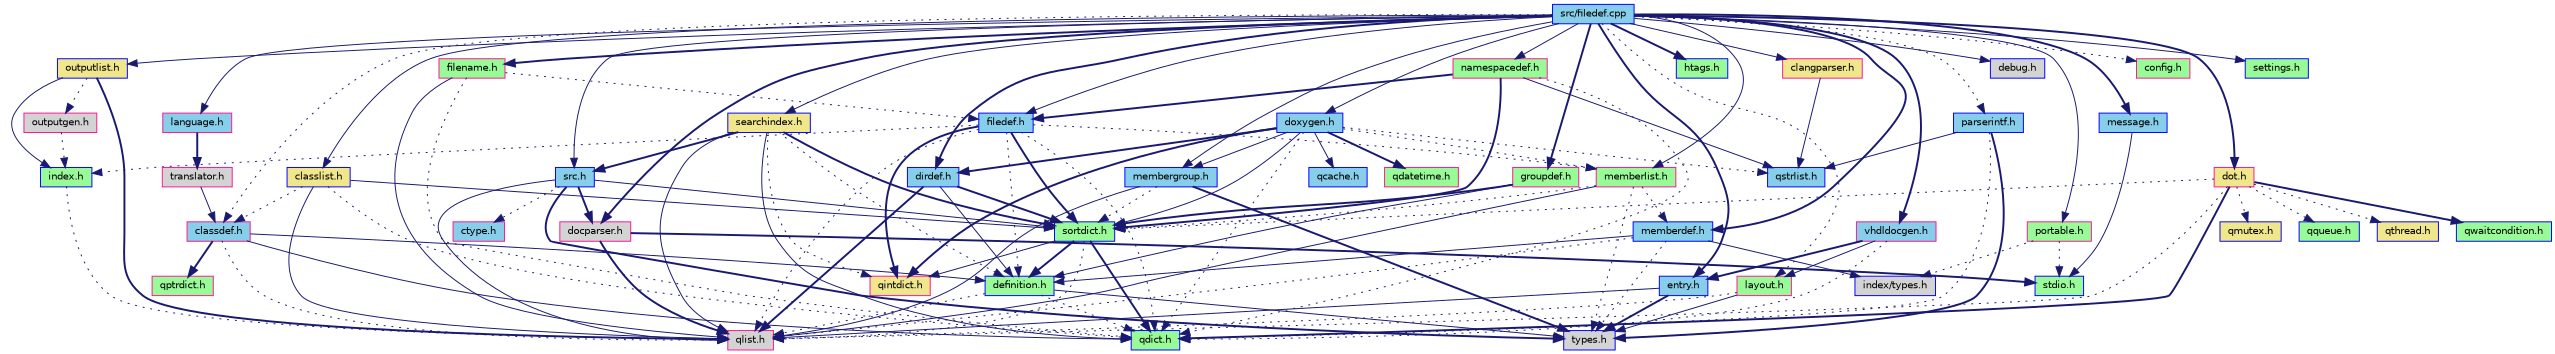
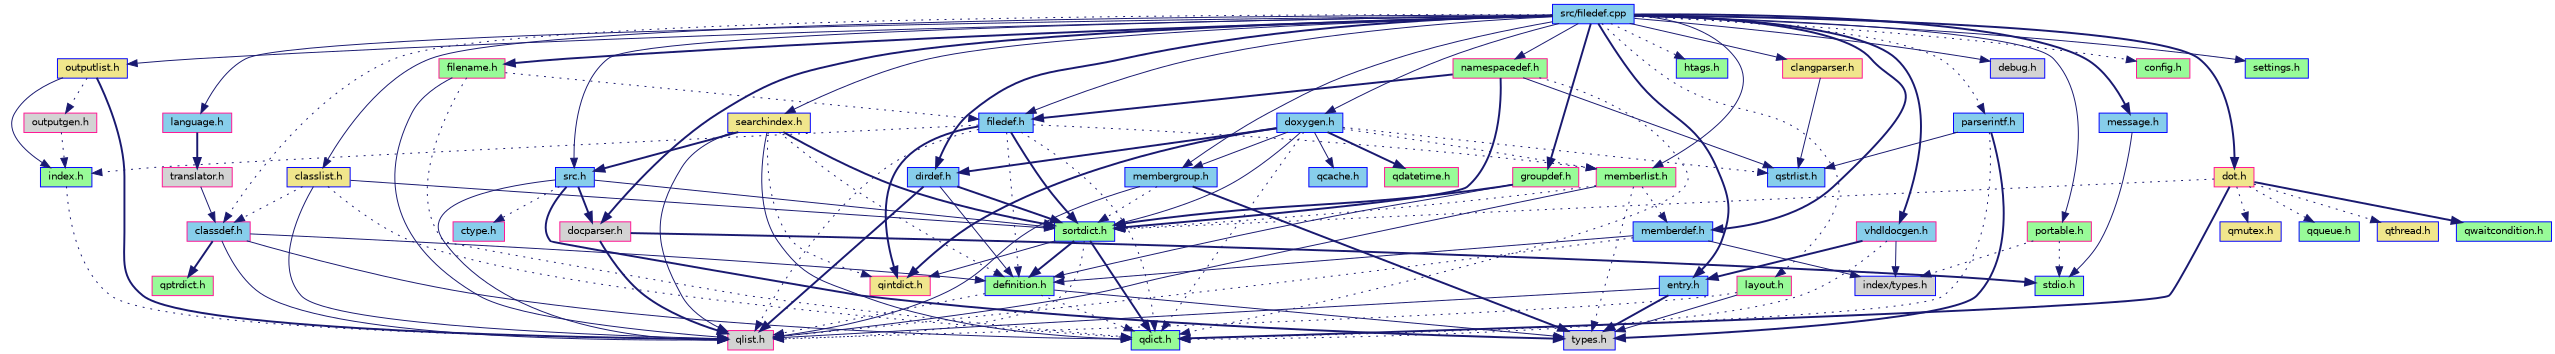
(1643, 39) -> (1643, 39)
(1835, 257) -> (1896, 254)
(1634, 282) -> none
(1563, 318) -> none
(349, 320) -> (349, 320)
